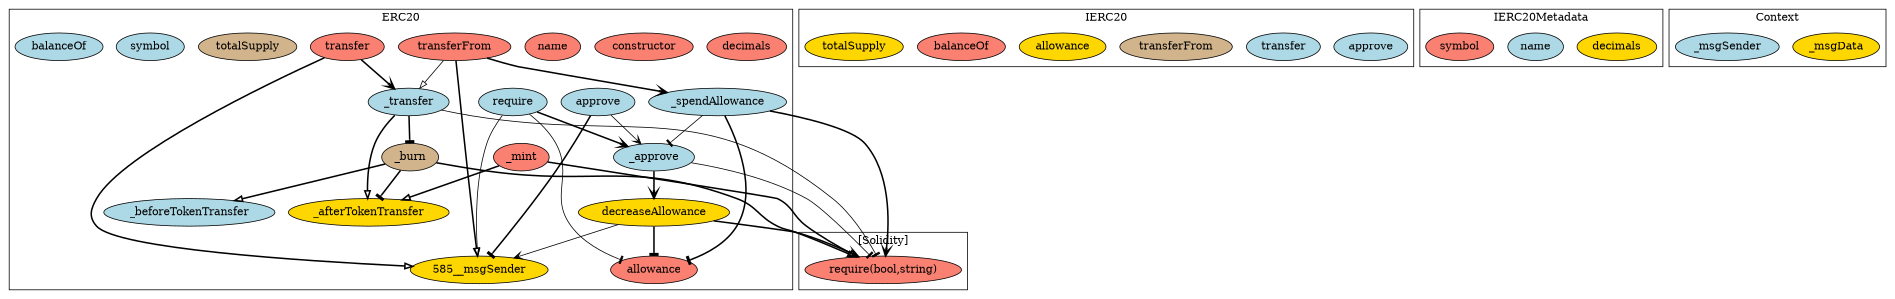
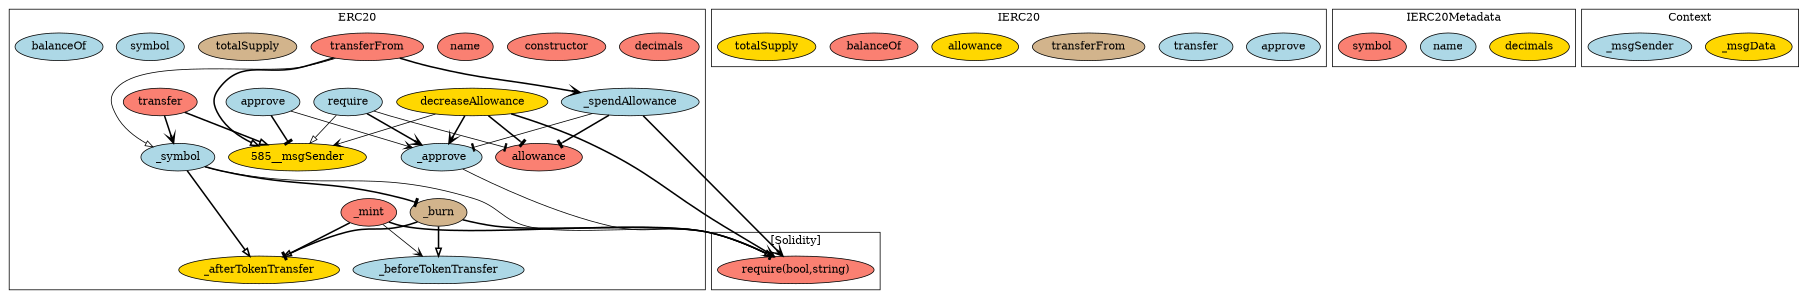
(409, 102) -> (178, 157)
(654, 183) -> (459, 126)
none -> (400, 238)
